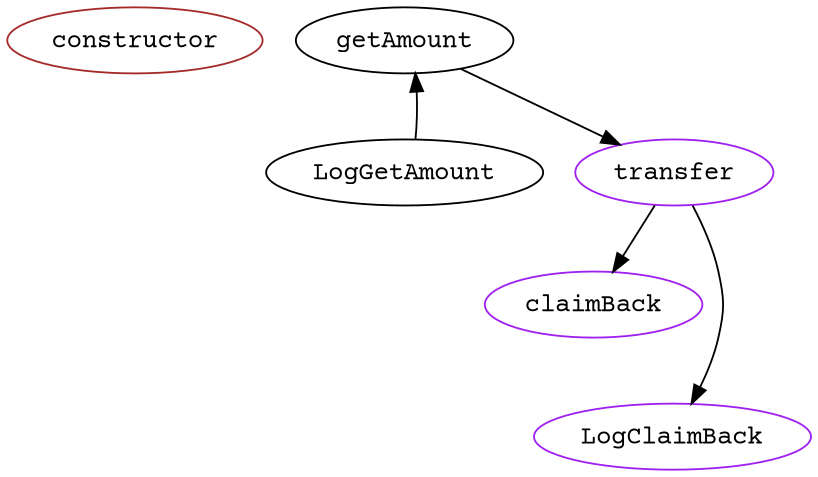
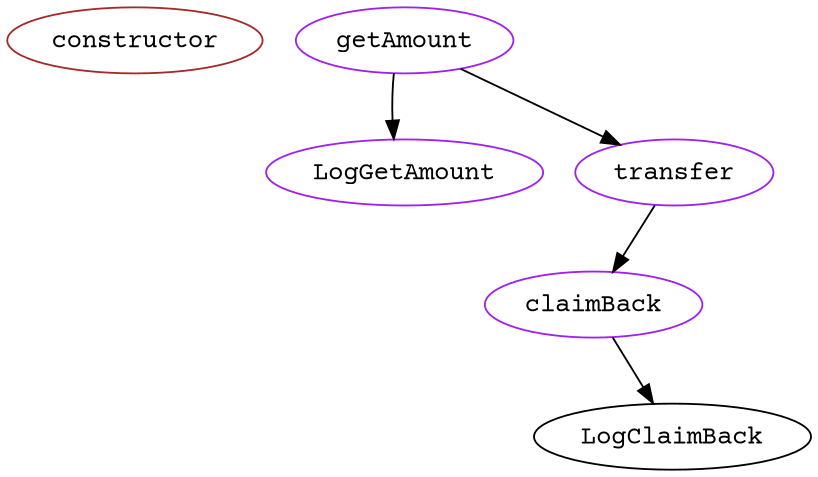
(405, 40) -> (405, 40)
(417, 115) -> (392, 97)
(405, 172) -> (405, 172)
(723, 296) -> (628, 362)
(672, 437) -> (672, 437)
